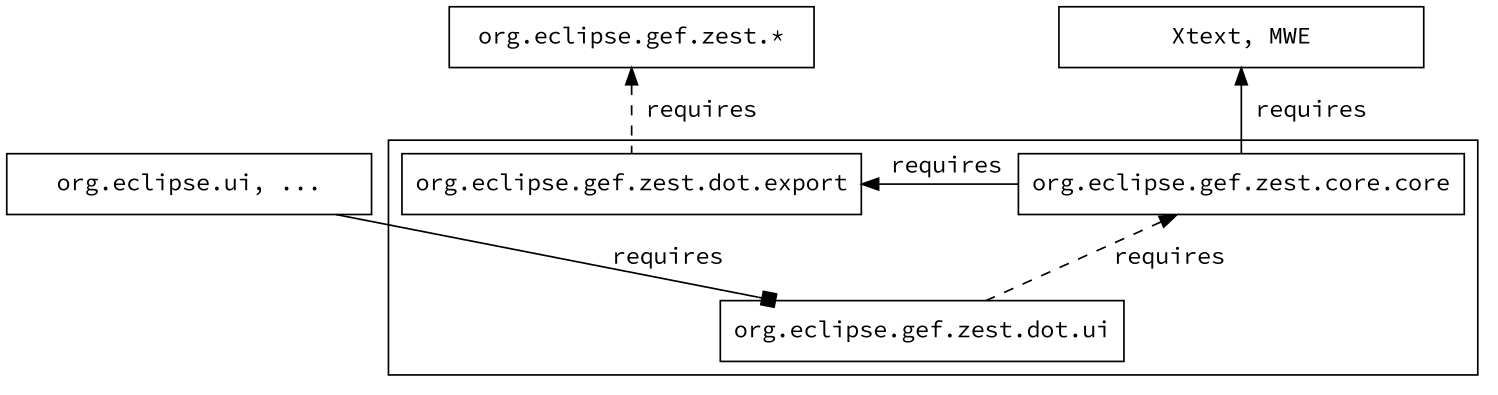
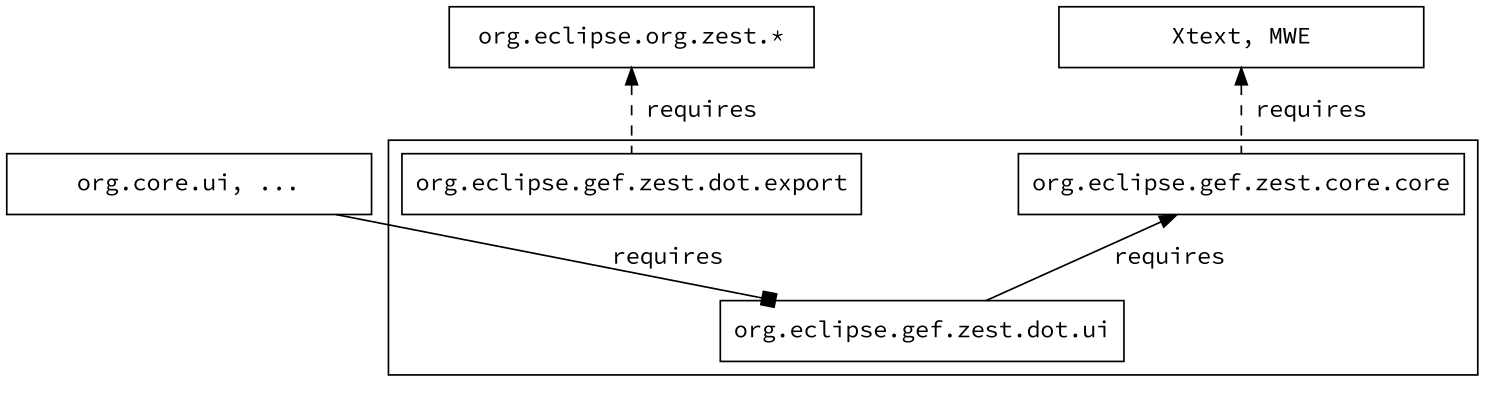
(632, 37) -> (632, 37)
(1241, 119) -> (1241, 119)
(189, 184) -> (189, 184)
(948, 184) -> none
(1074, 261) -> (1074, 261)
